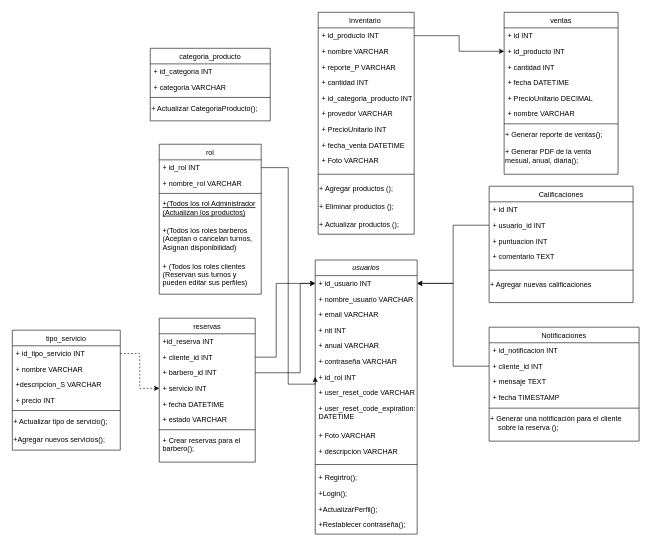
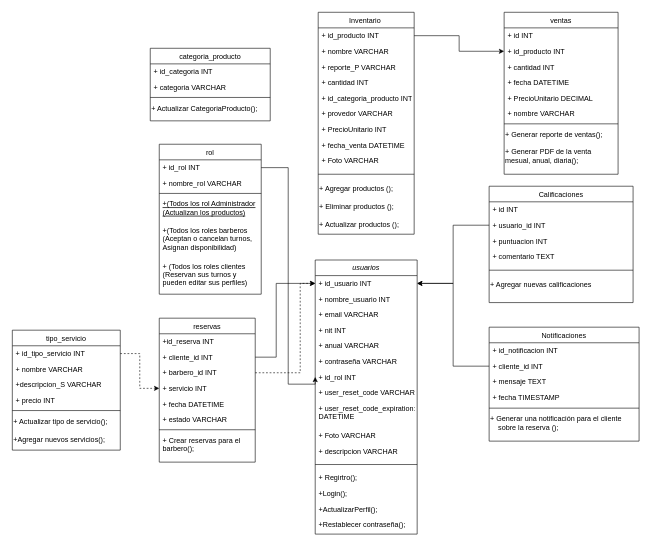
(364, 299) -> (356, 299)
(300, 351) -> (300, 351)
